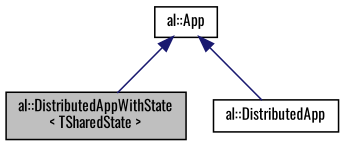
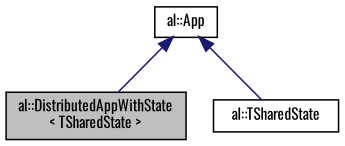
(276, 116) -> (276, 116)
